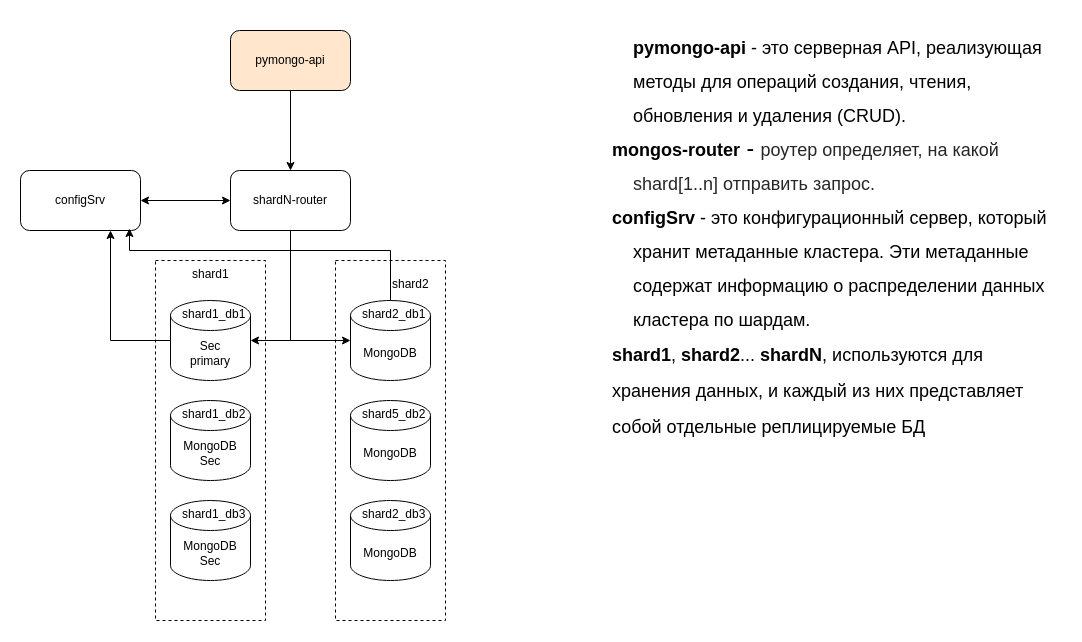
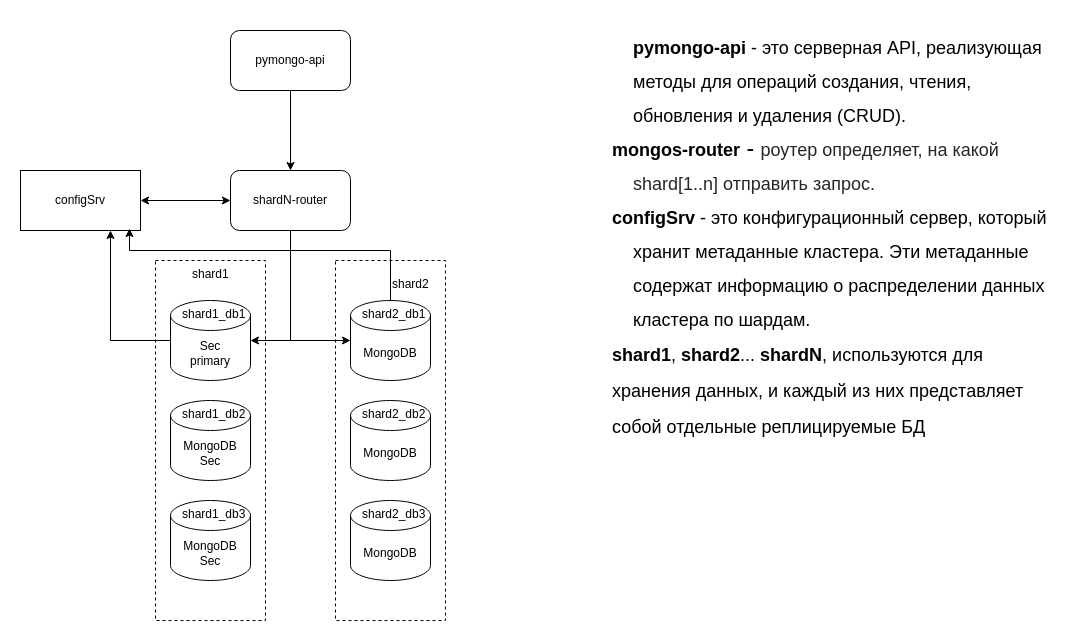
(291, 61) -> (291, 61)
(81, 201) -> (81, 201)
(382, 422) -> (382, 422)
